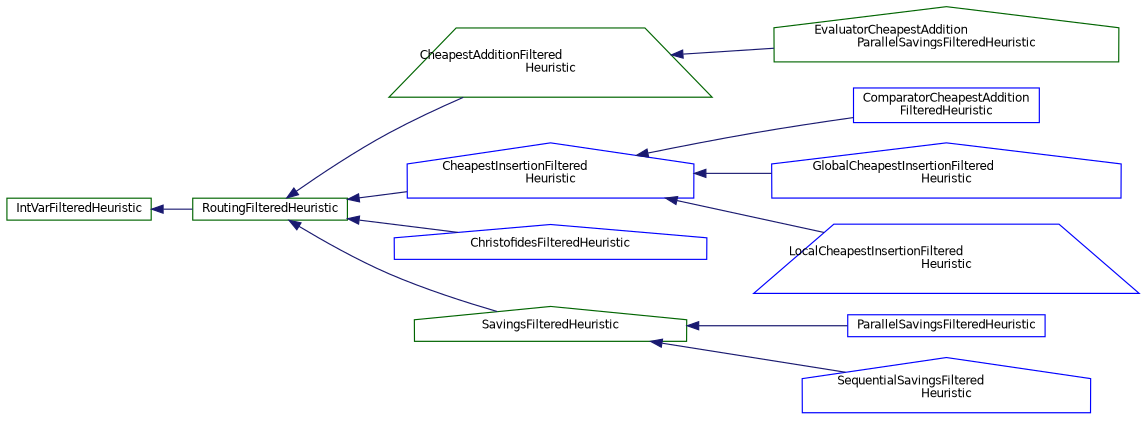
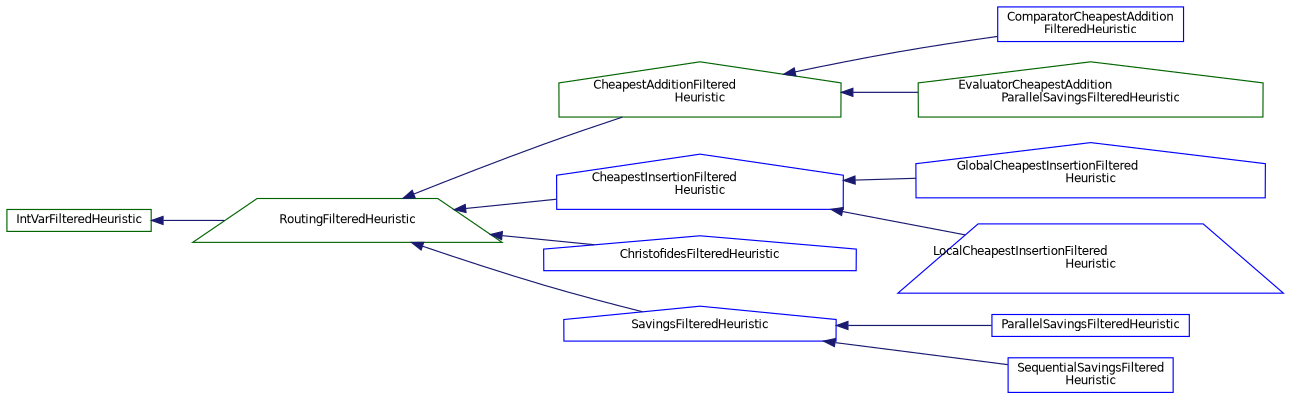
(551, 63) -> (700, 92)
(751, 134) -> (896, 52)
(270, 209) -> (347, 220)
(551, 326) -> (700, 325)
(946, 388) -> (1091, 375)
